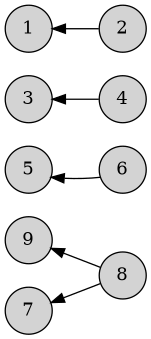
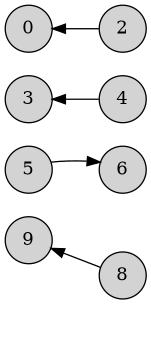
(29, 29) -> (29, 29)
(82, 178) -> (69, 161)
(29, 311) -> none
